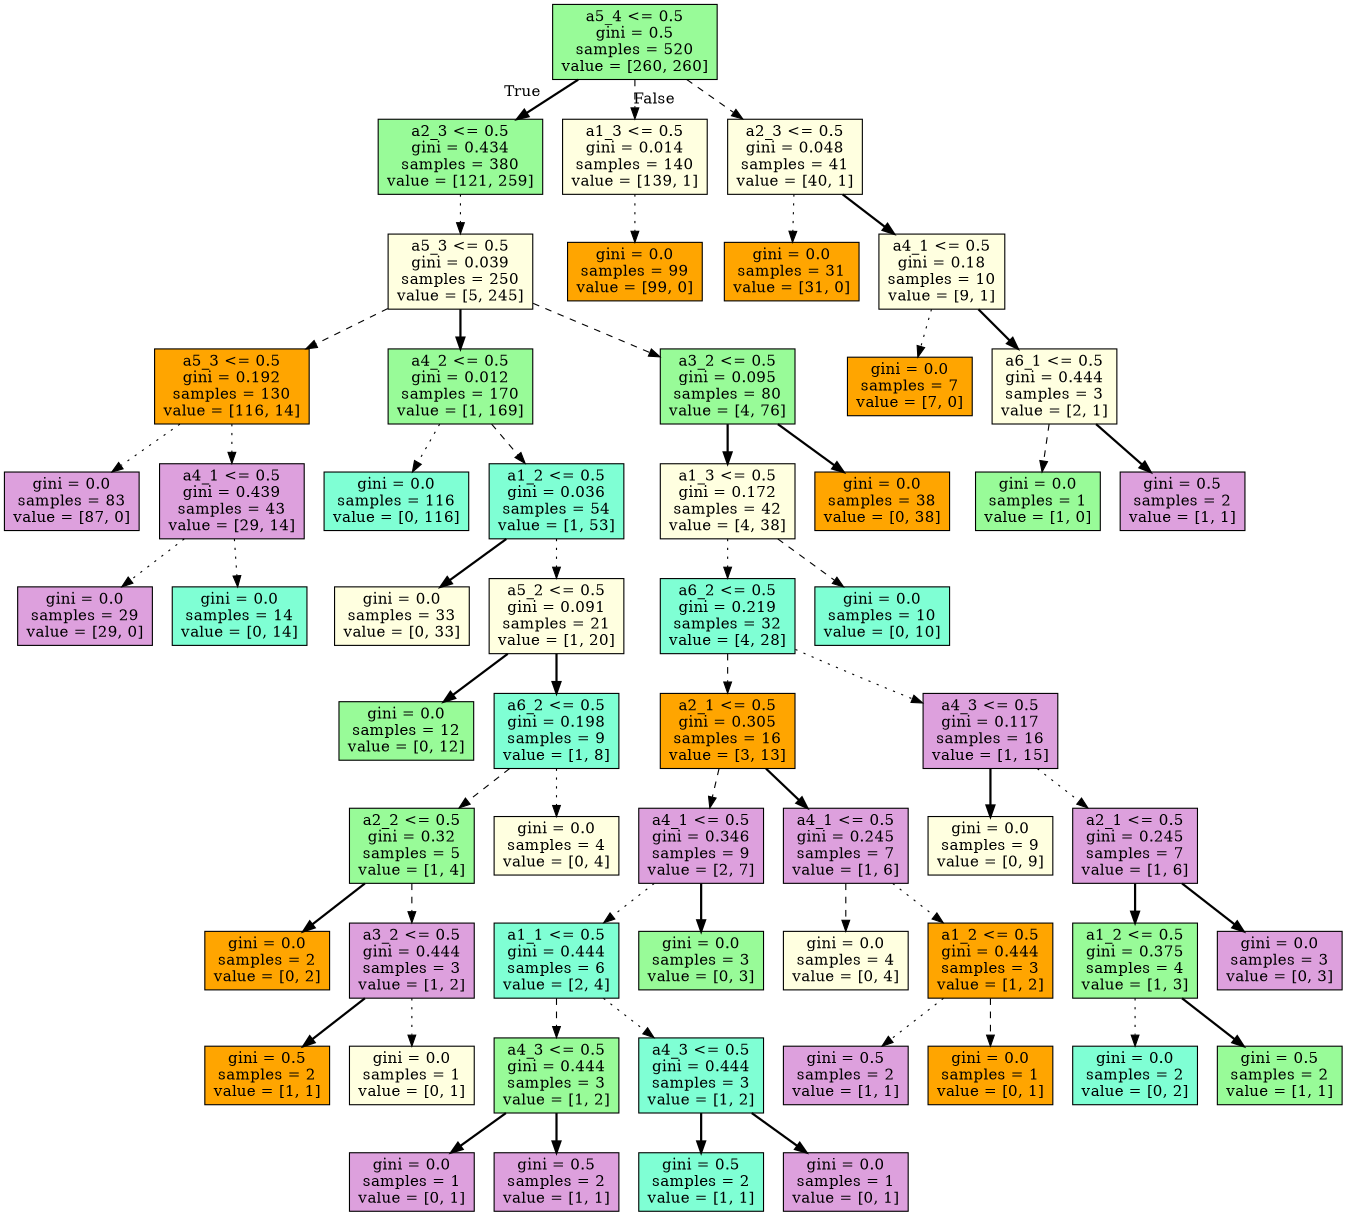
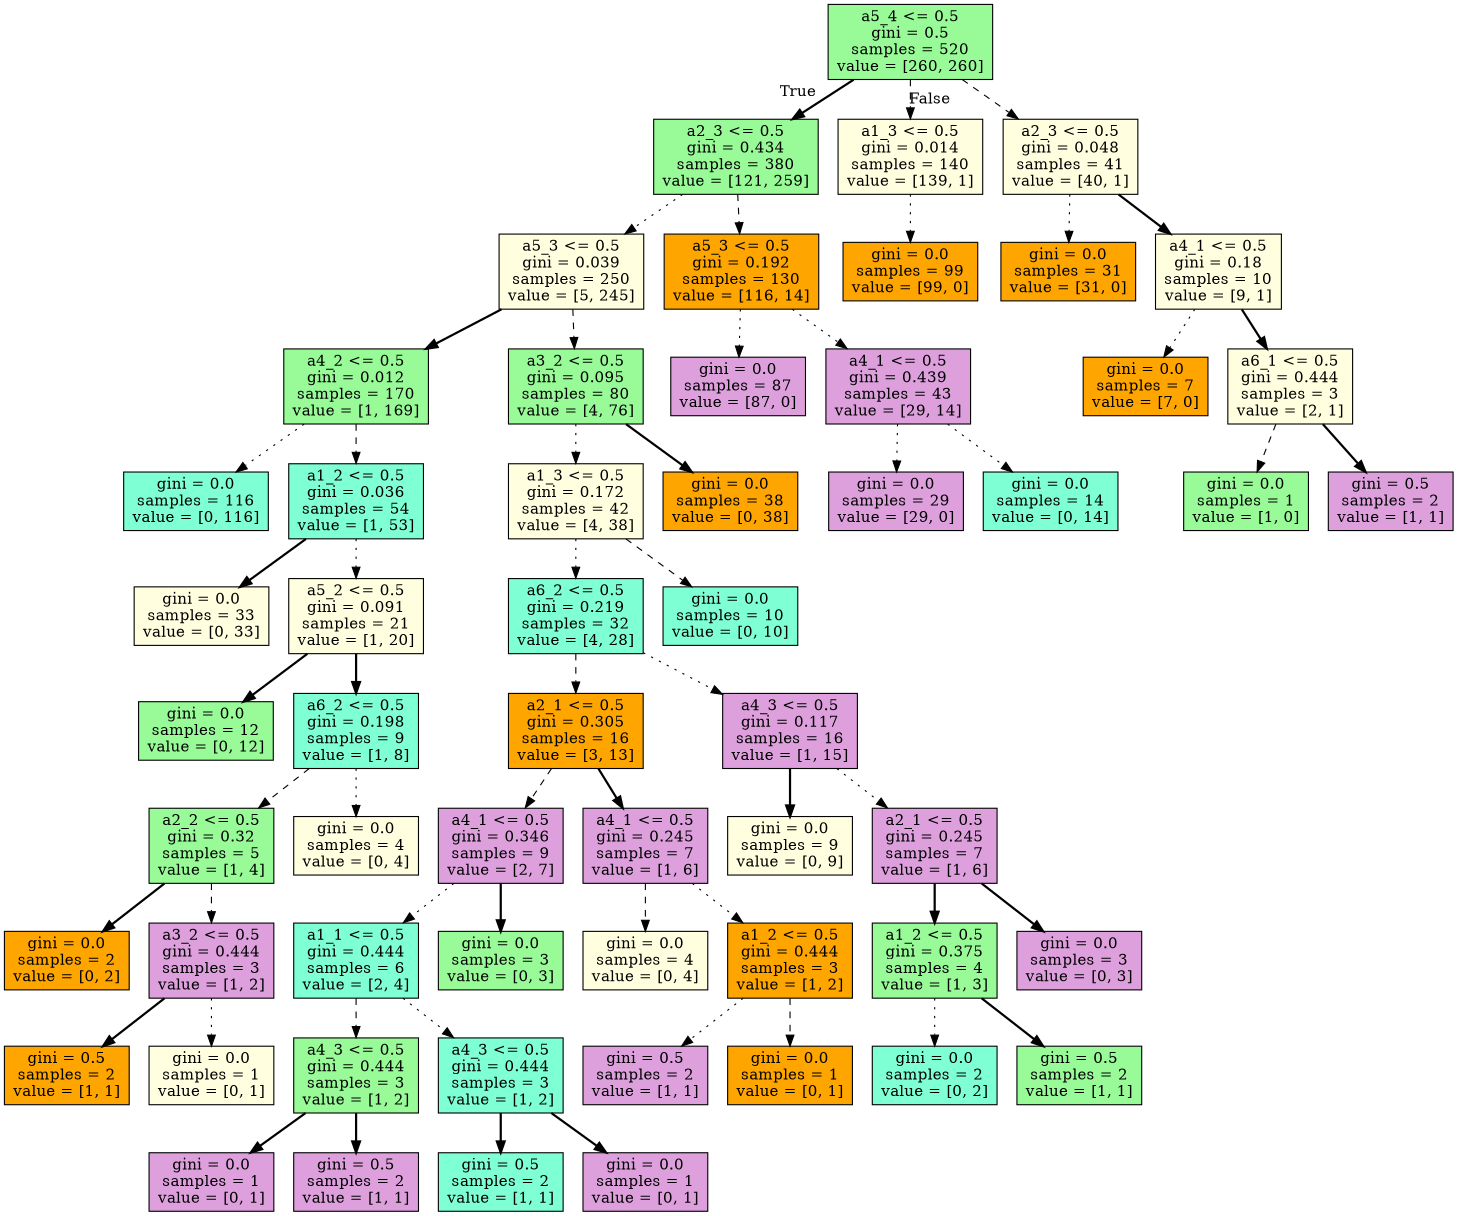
(352, 326) -> (738, 208)
(728, 438) -> (576, 438)
(72, 501) -> (738, 386)
